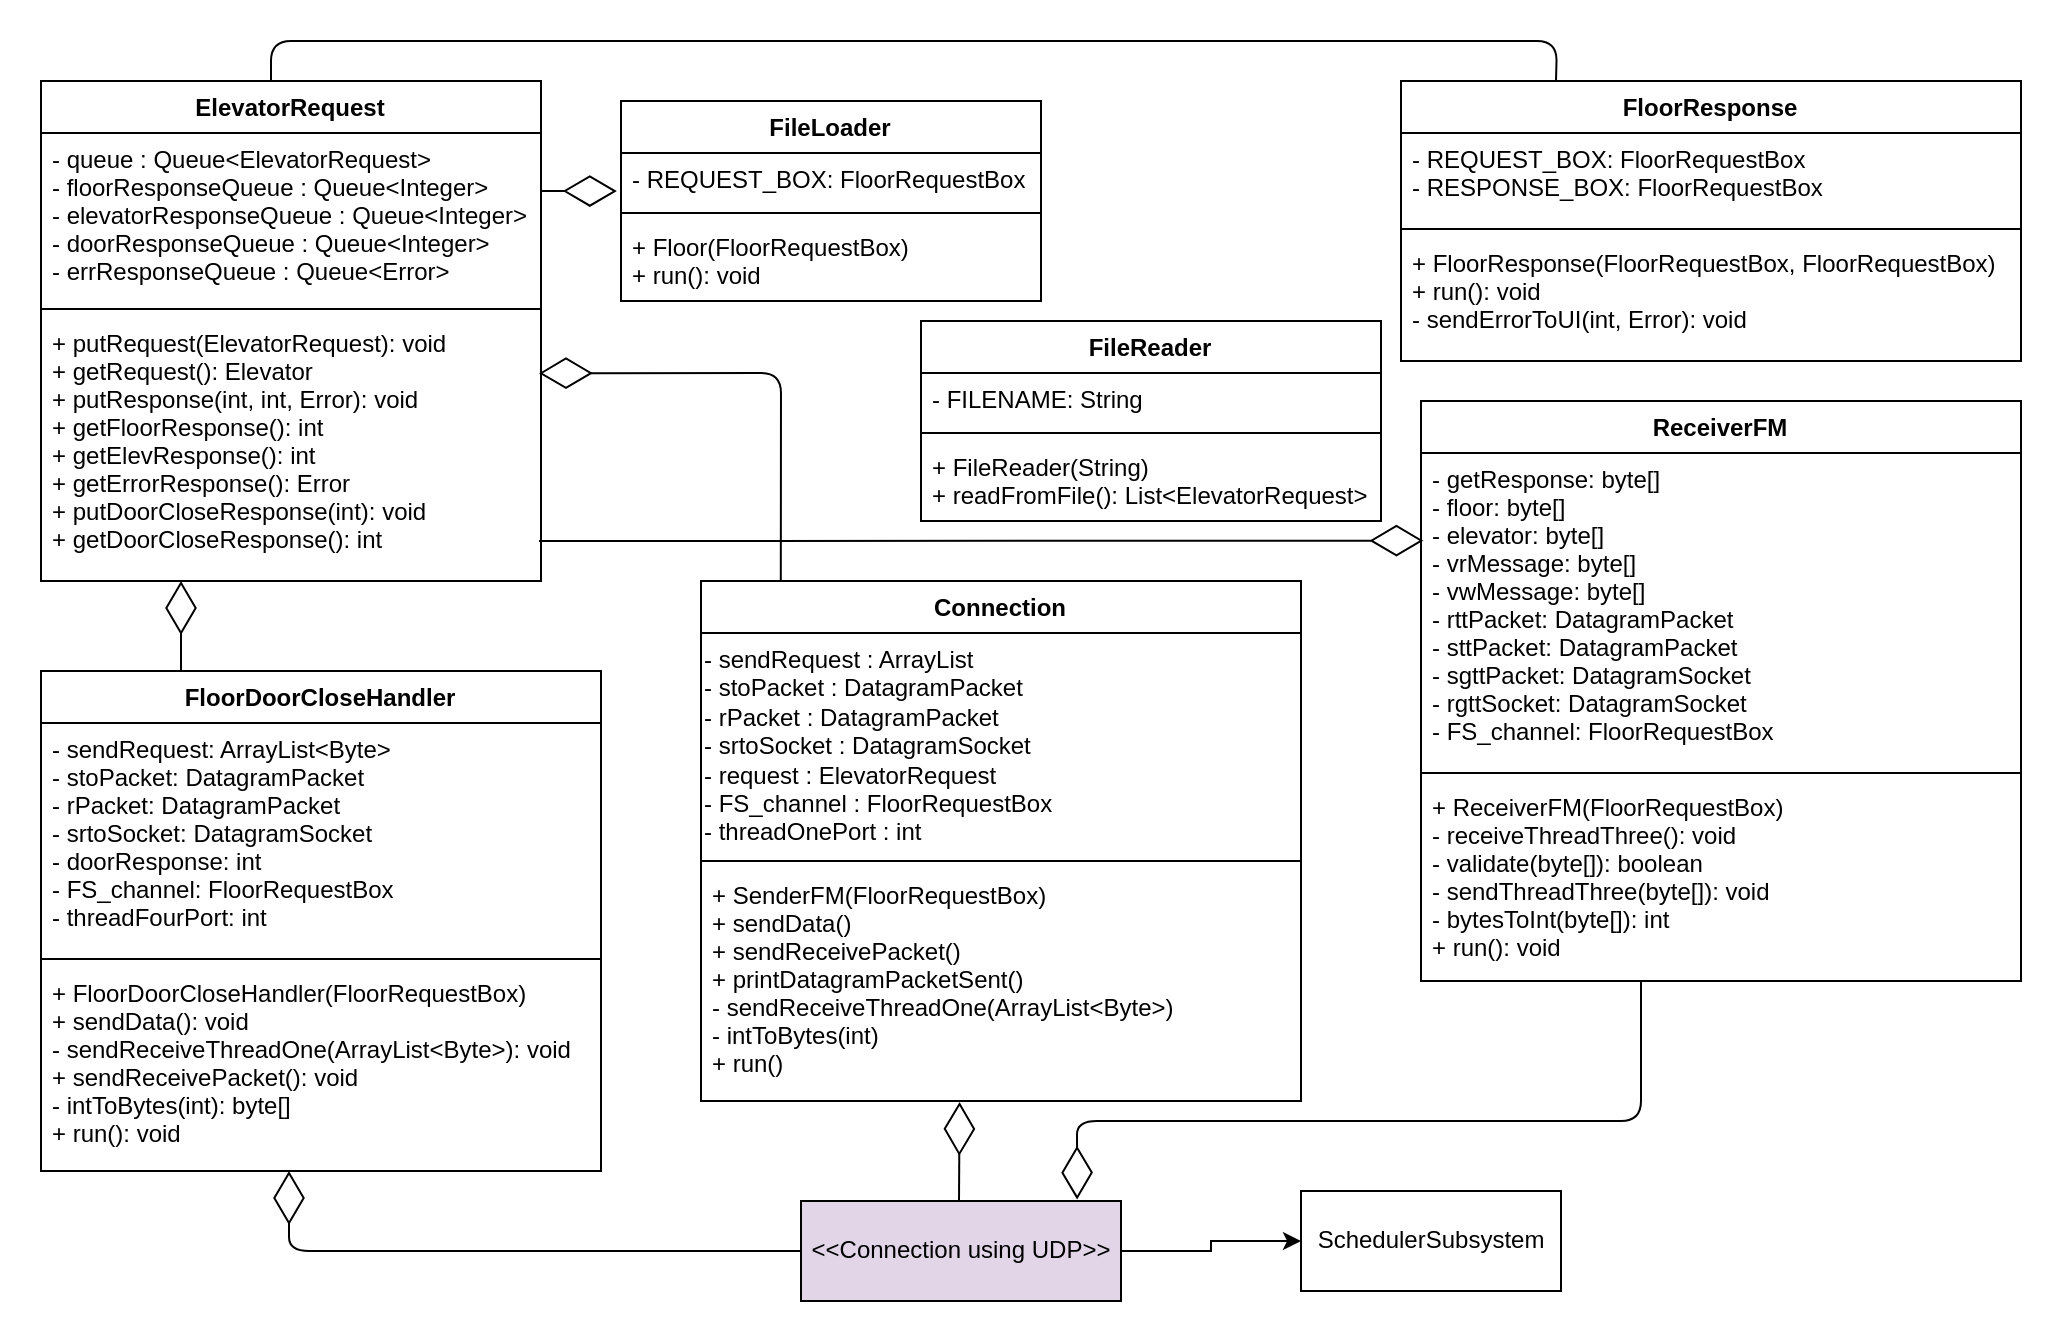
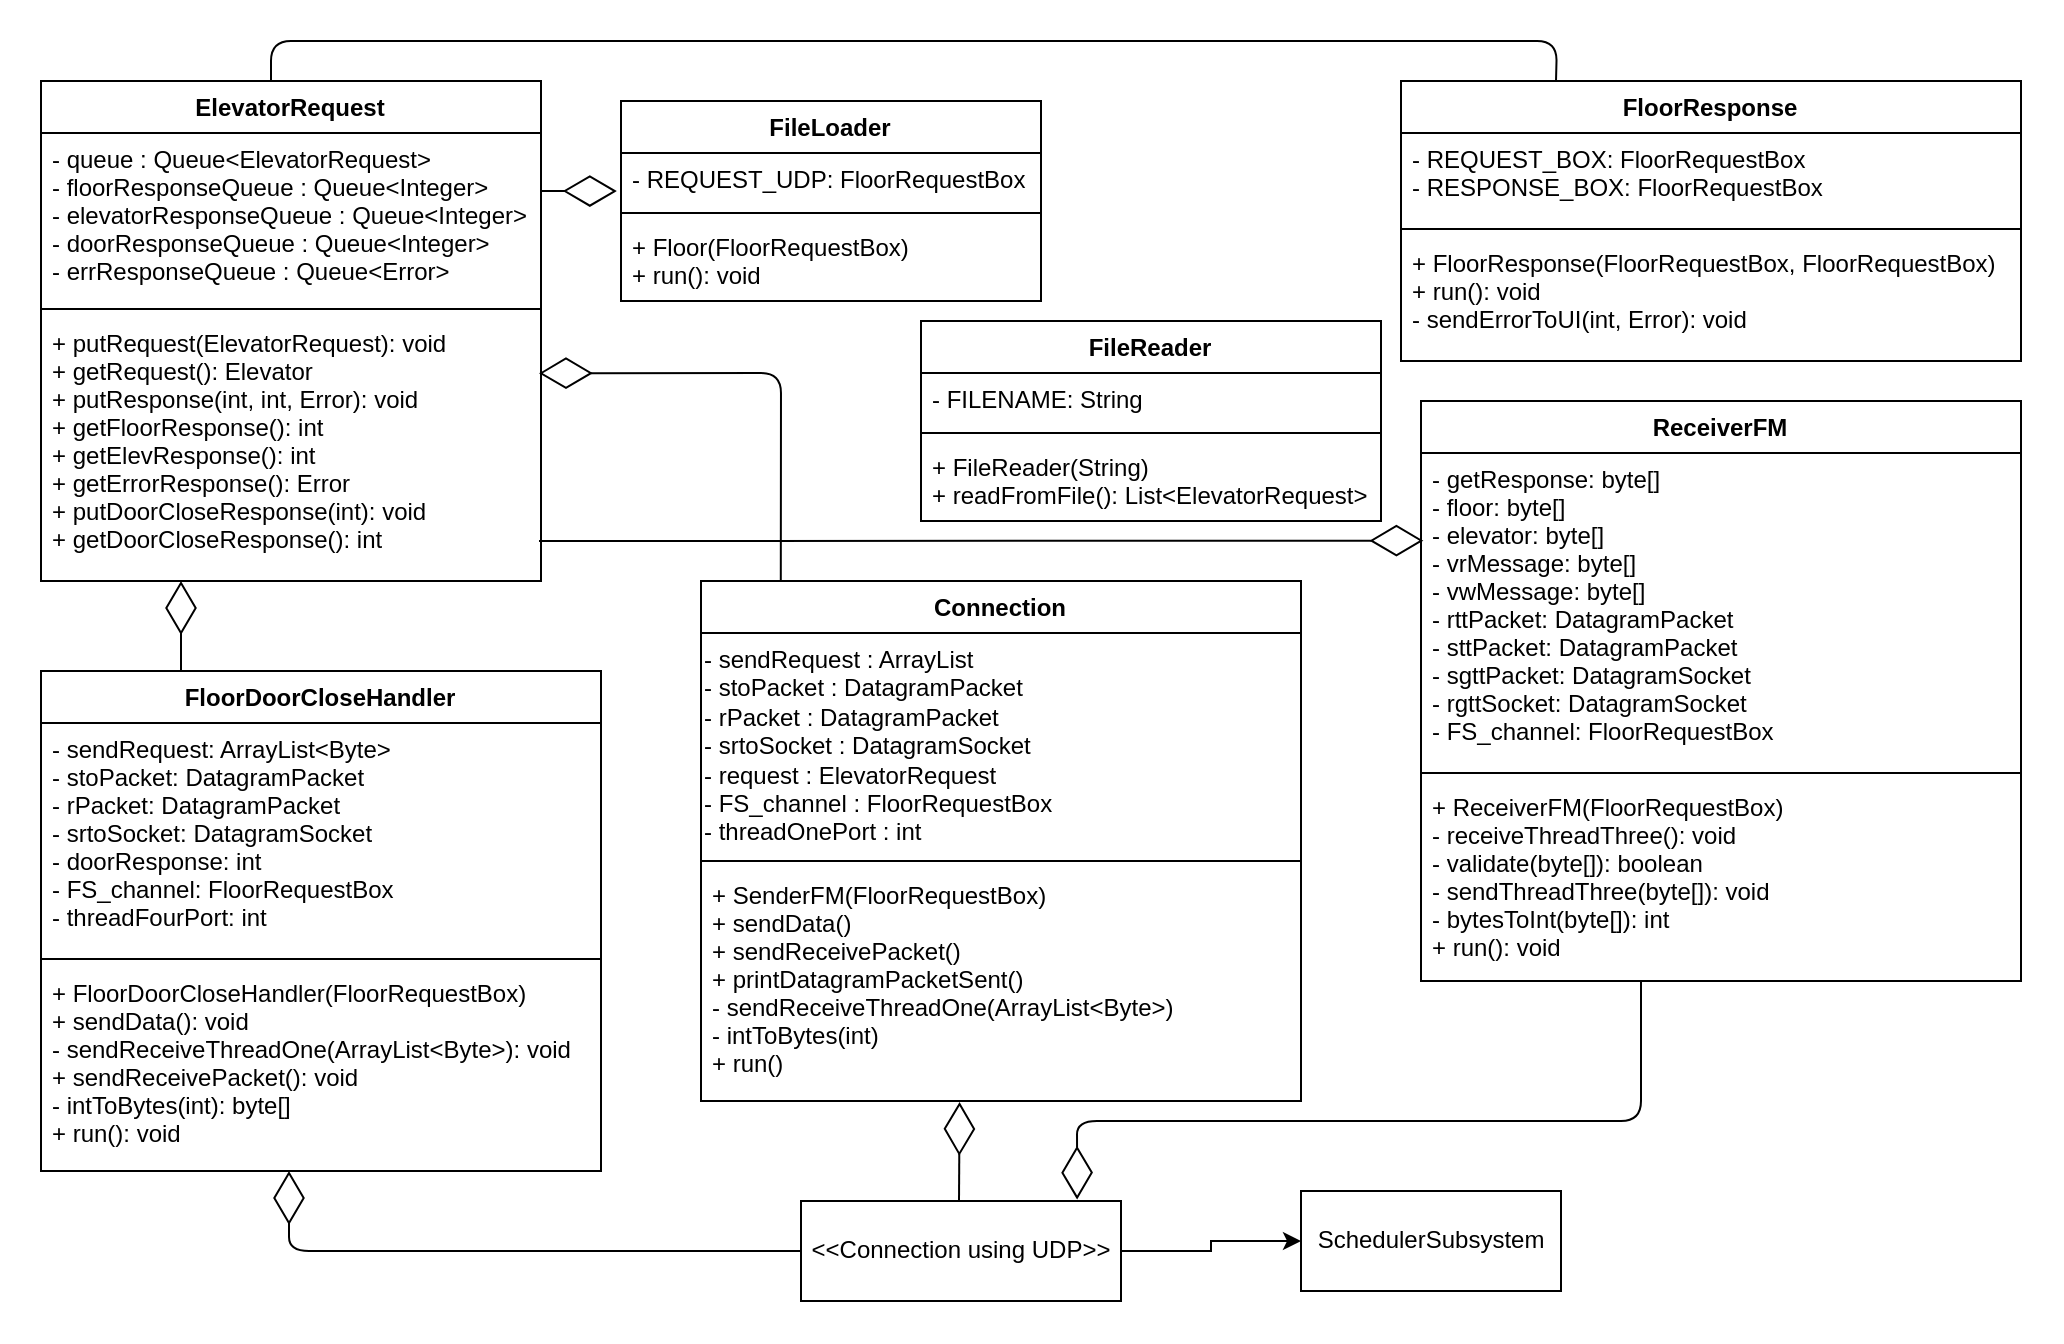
(821, 180) -> (821, 180)
(961, 1251) -> (961, 1251)
